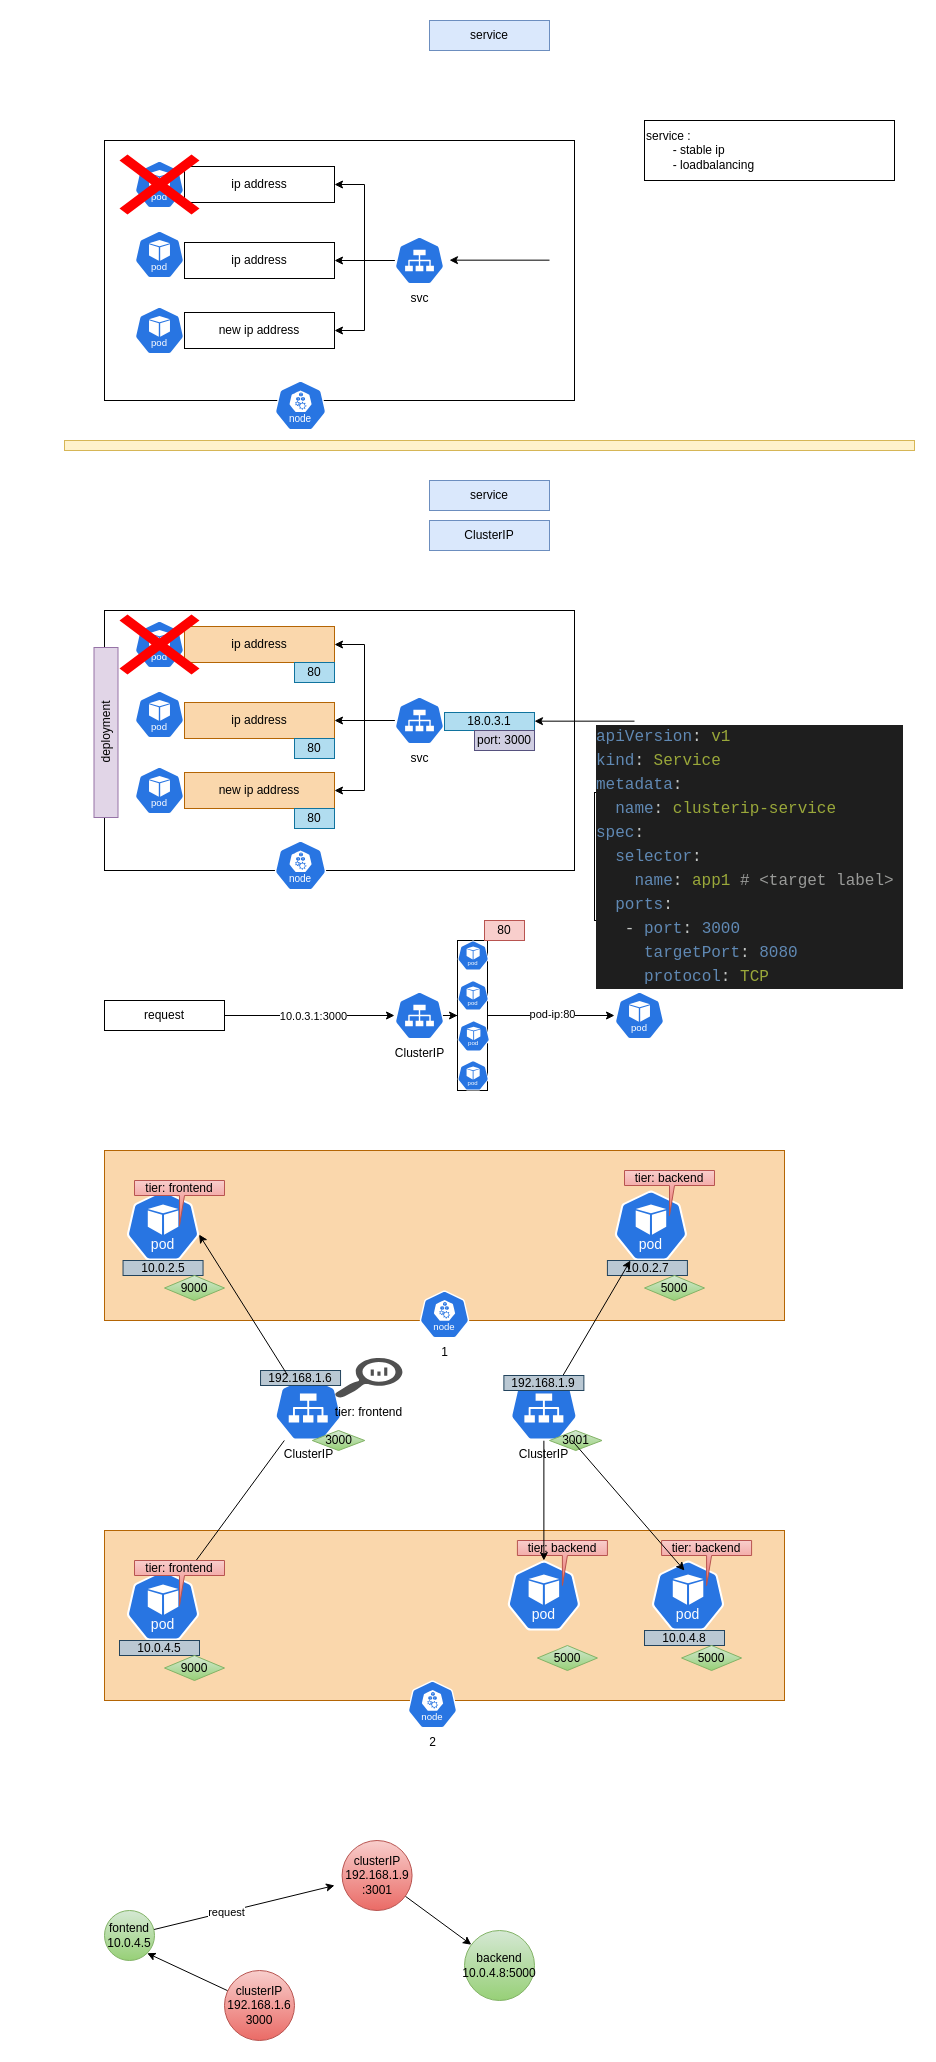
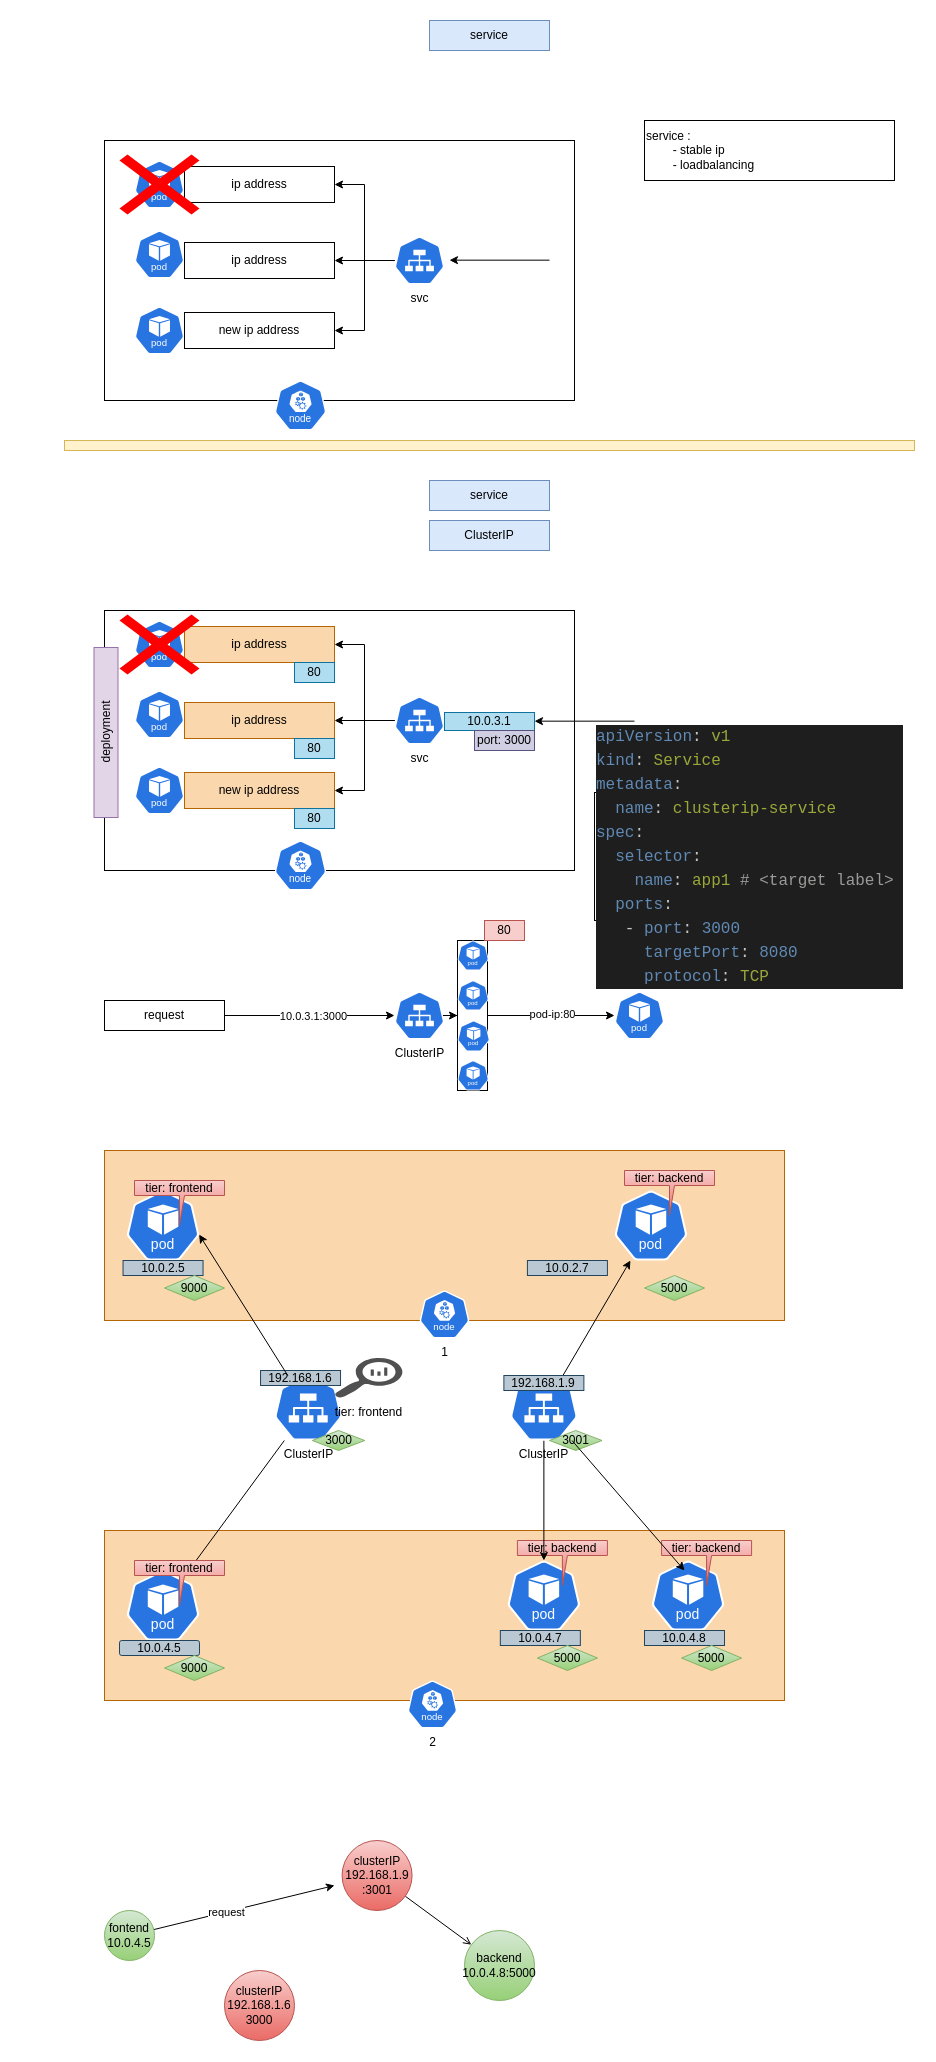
(490, 722) -> (490, 722)
(647, 1268) -> (567, 1268)
none -> (540, 1638)
(160, 1648) -> (160, 1648)
(465, 1940) -> (466, 1941)
(190, 1973) -> none
